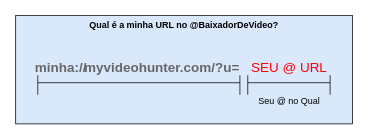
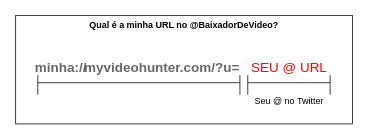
(184, 70) -> (184, 70)
(290, 102) -> (290, 102)
